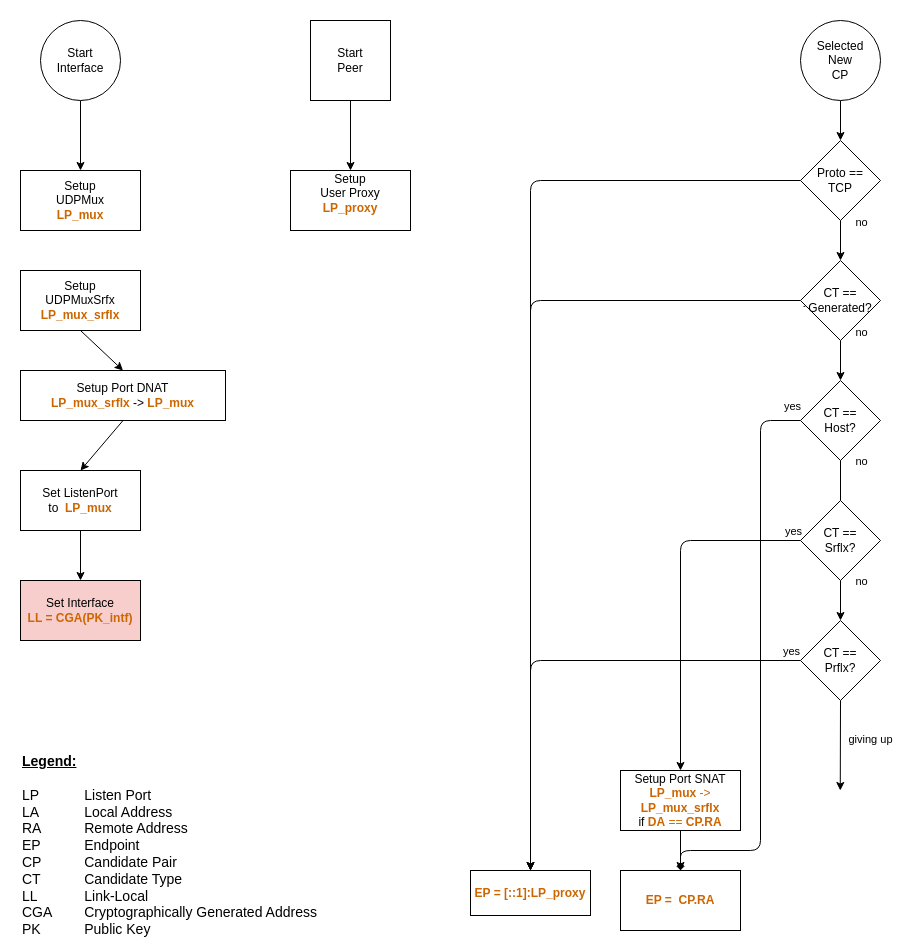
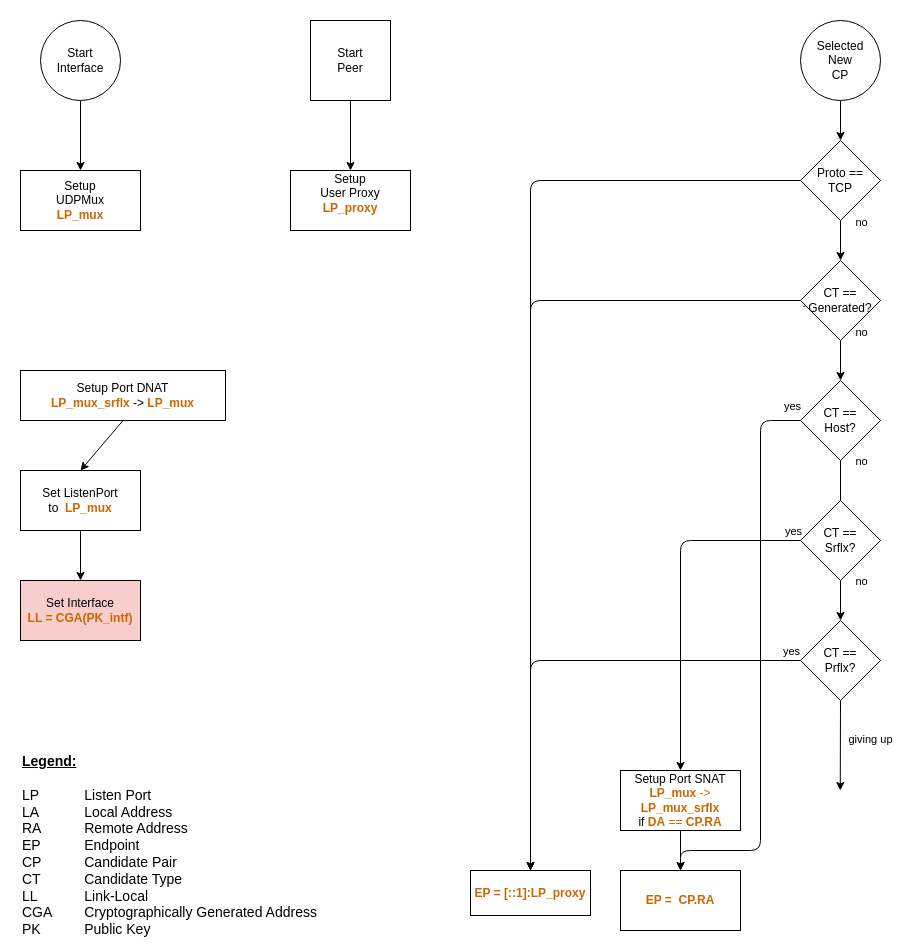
(81, 301) -> none
(99, 348) -> none
(684, 851) -> (684, 852)
